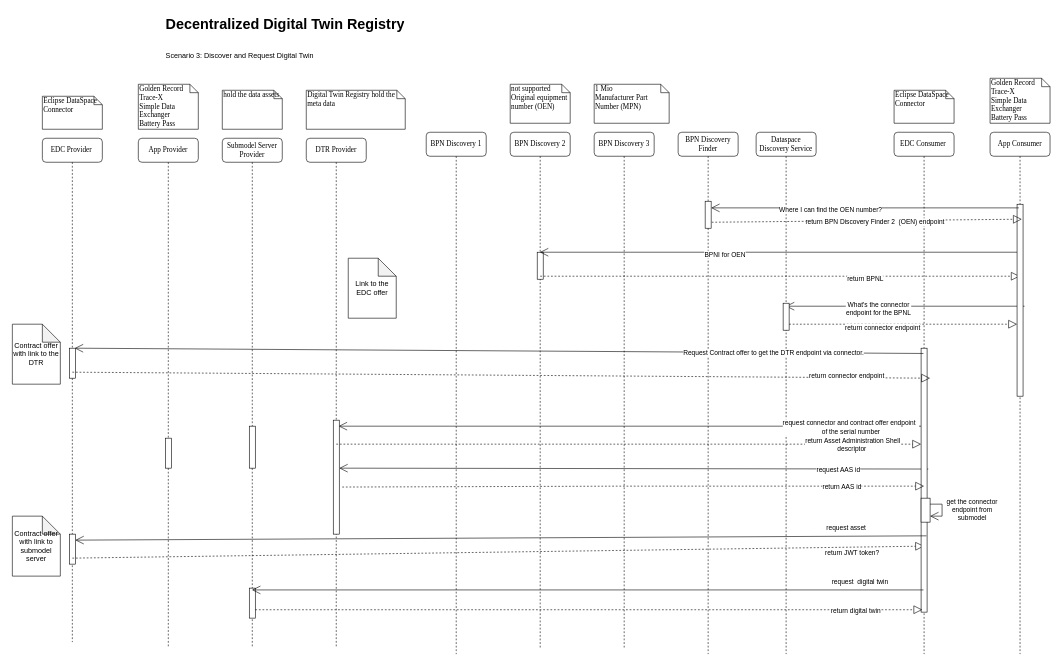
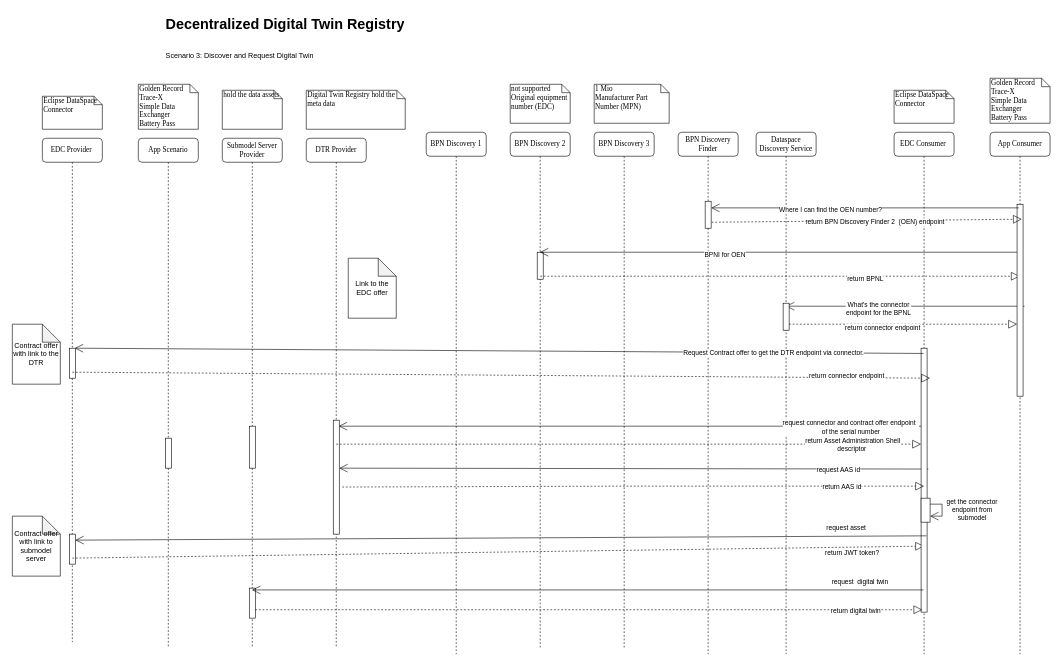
(541, 98) -> (541, 98)
(168, 150) -> (168, 150)
